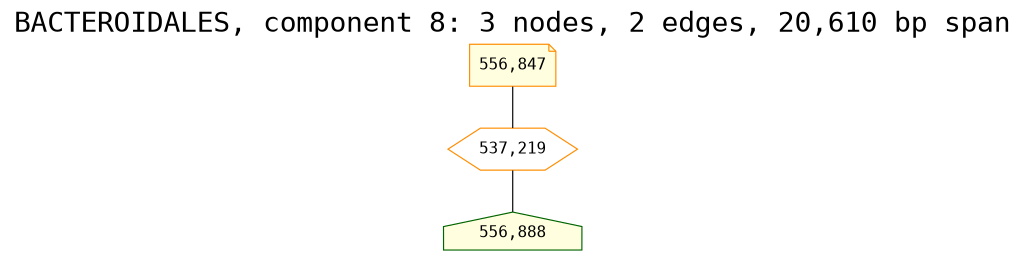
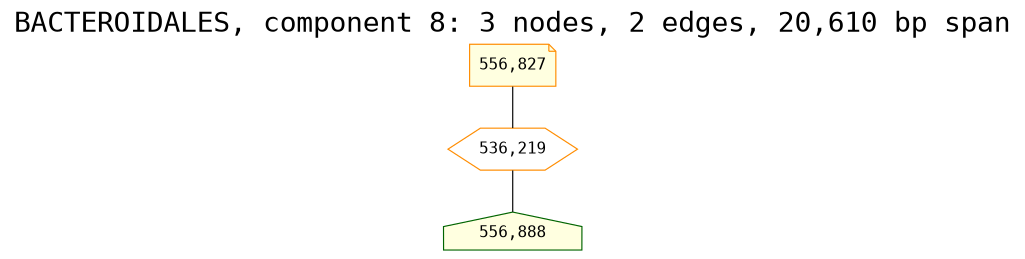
(513, 65) -> (513, 65)
(513, 149) -> (513, 149)
